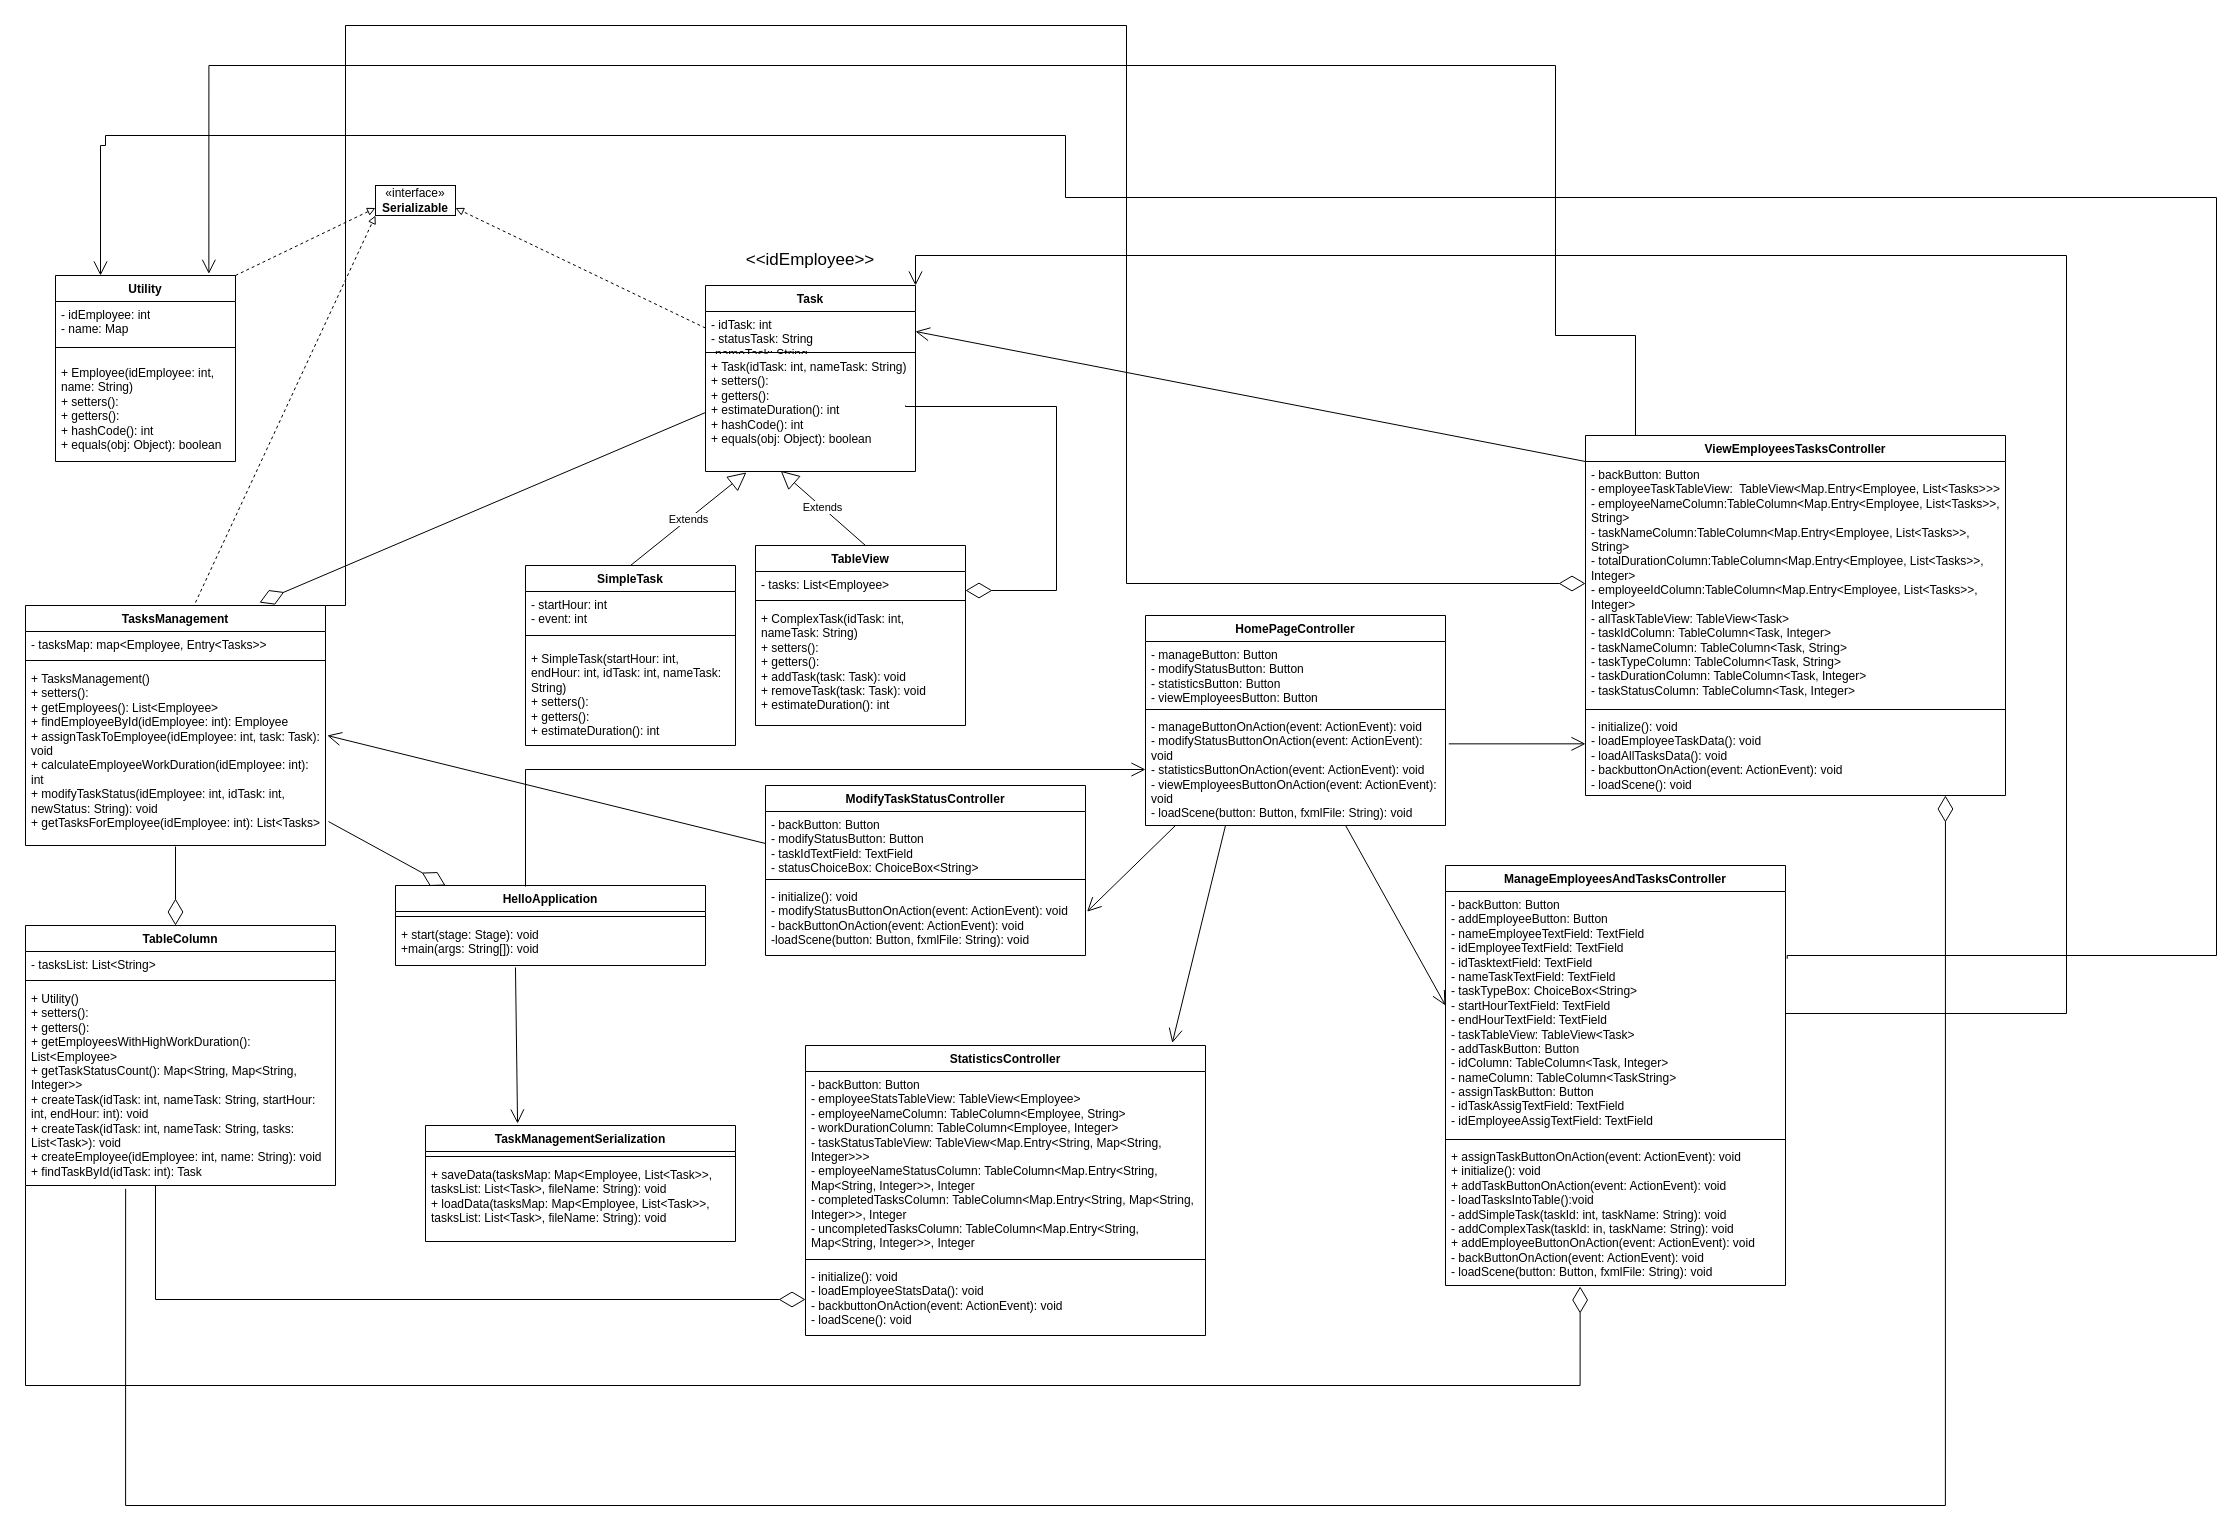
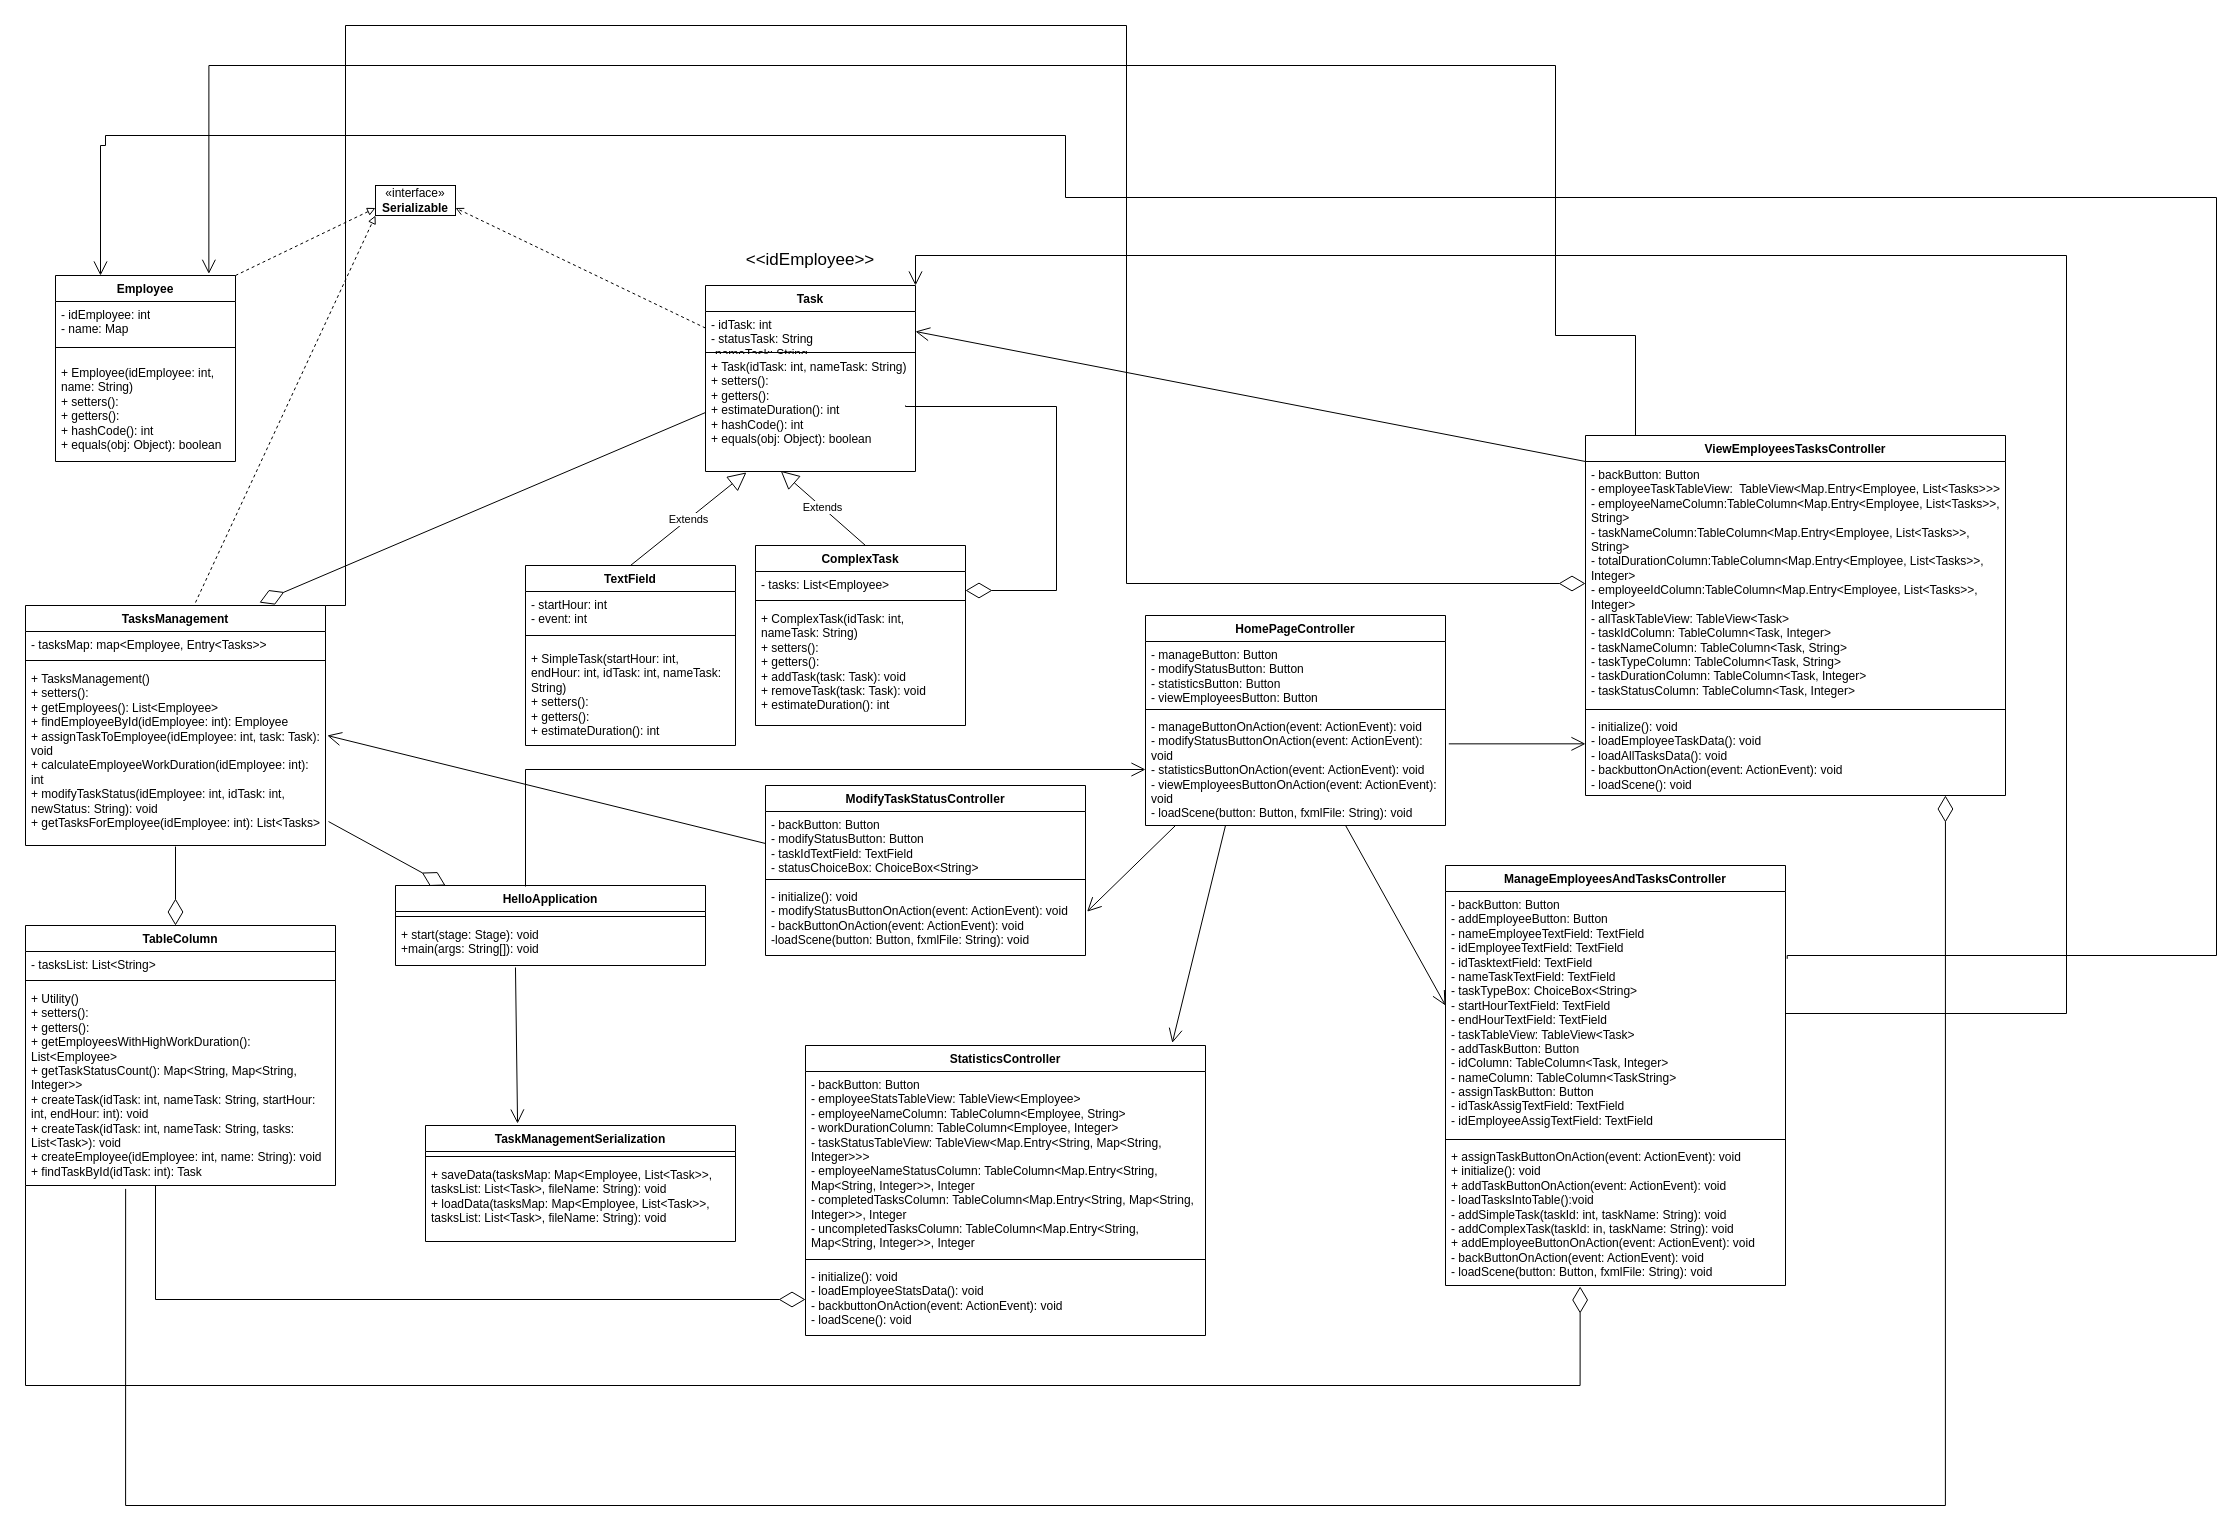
(464, 212) -> (461, 211)
(146, 290) -> (146, 290)
(861, 560) -> (861, 560)
(631, 580) -> (631, 580)
